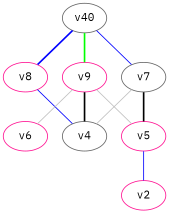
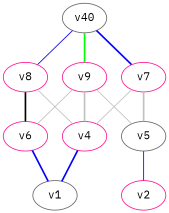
(55, 48) -> (55, 48)
(114, 48) -> (114, 48)
(144, 77) -> (144, 77)
(51, 103) -> (51, 103)
none -> (25, 107)
(85, 107) -> (85, 107)
(144, 107) -> (144, 107)
(85, 136) -> (85, 136)
(144, 136) -> (144, 136)
none -> (55, 195)
